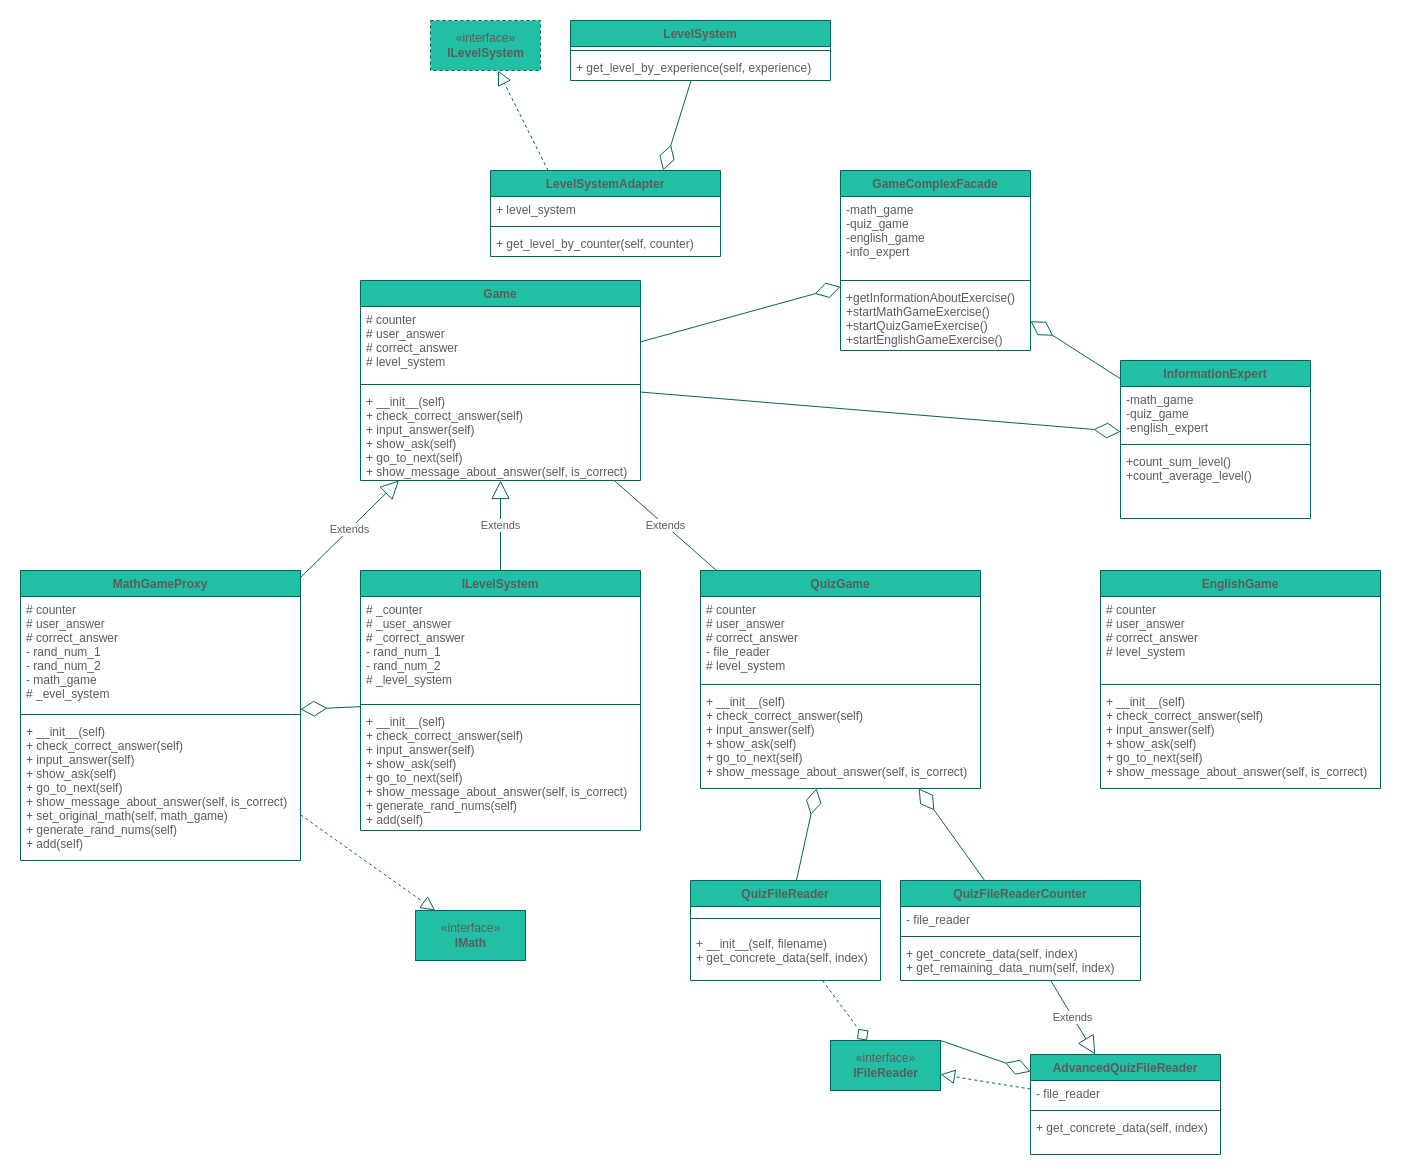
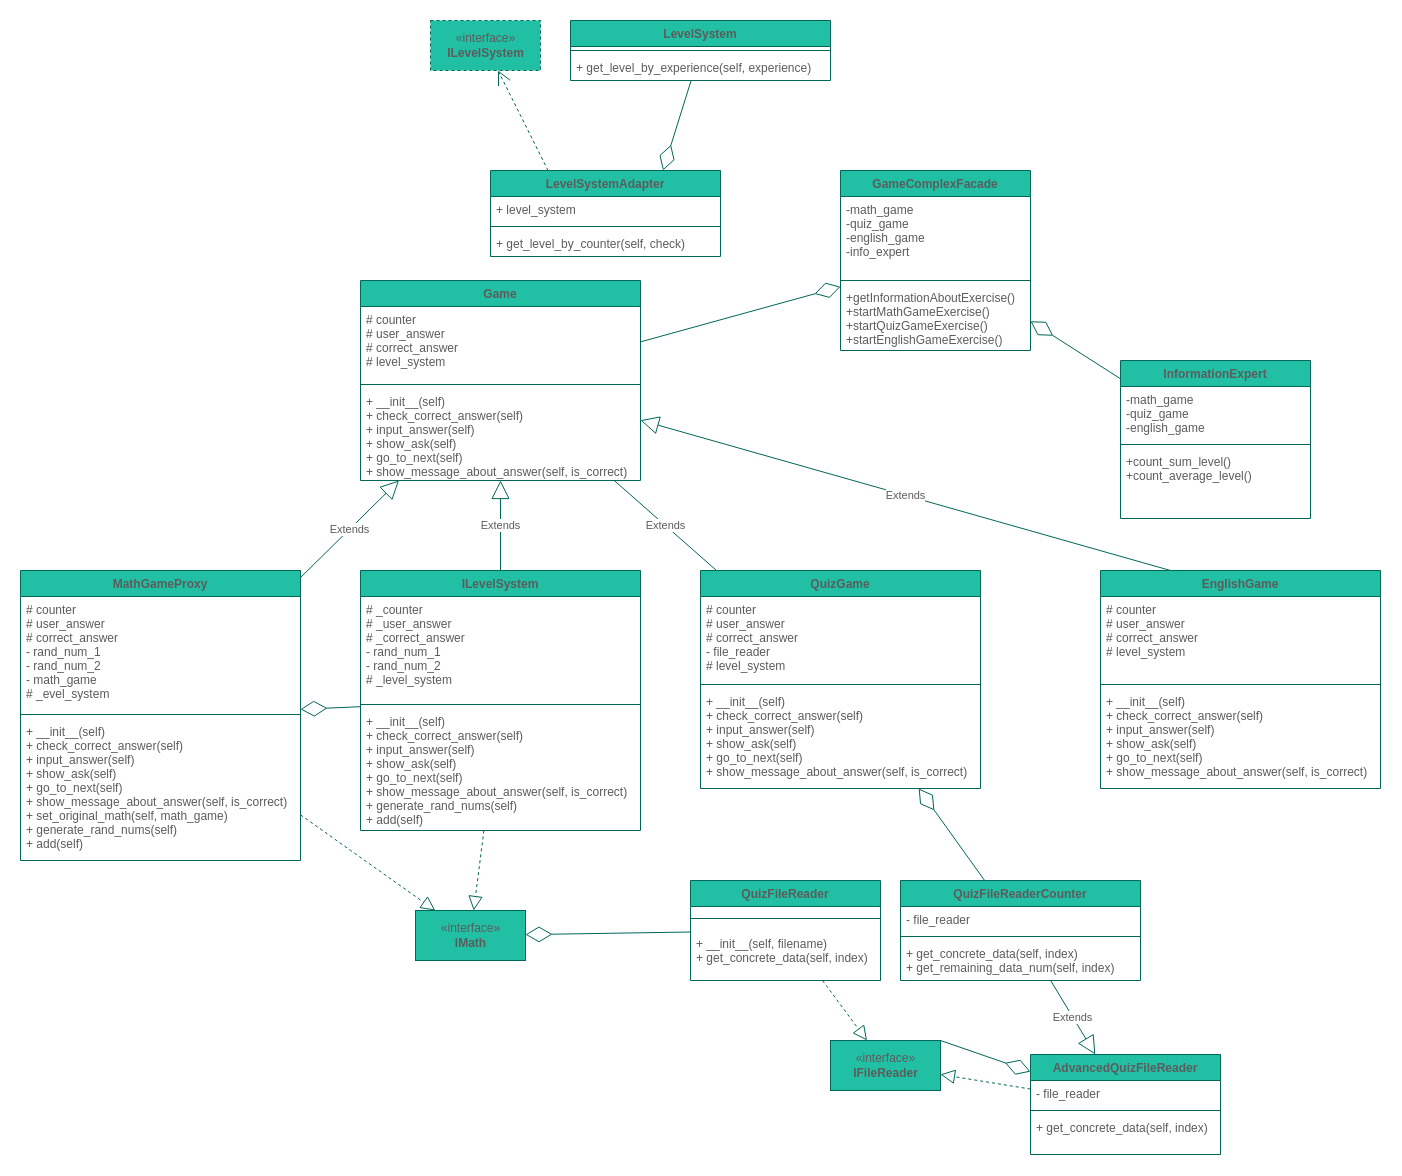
(505, 84) -> (502, 79)
(611, 244) -> (604, 244)
(1160, 400) -> (1160, 400)
(868, 411) -> none
none -> (914, 498)
(804, 847) -> (620, 933)
none -> (480, 864)
(858, 1028) -> (857, 1028)
